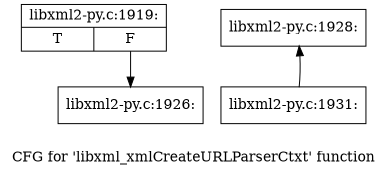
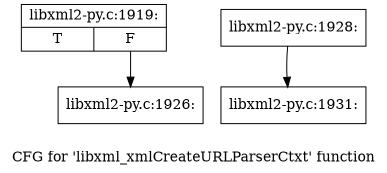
(300, 72) -> (287, 62)
